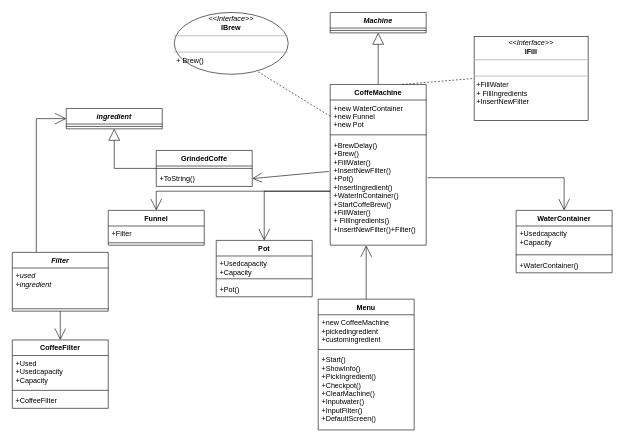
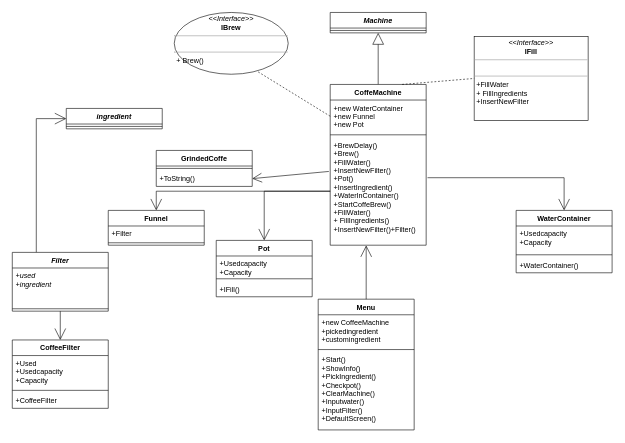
(120, 168) -> none
(232, 289) -> (233, 289)
